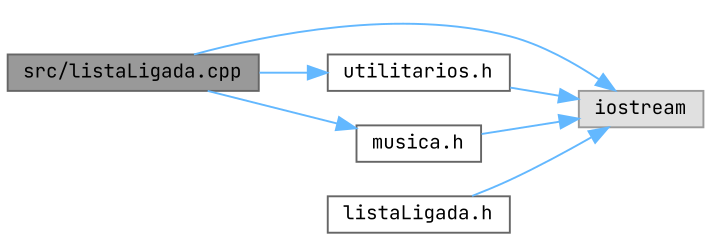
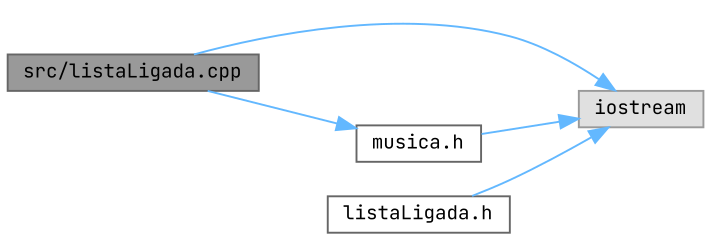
(419, 73) -> none
